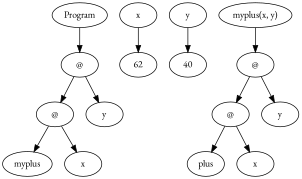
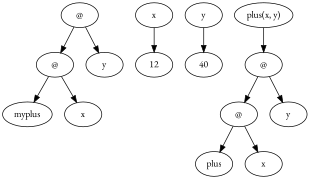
(80, 15) -> none
(255, 15) -> (264, 15)
(138, 65) -> (154, 65)
